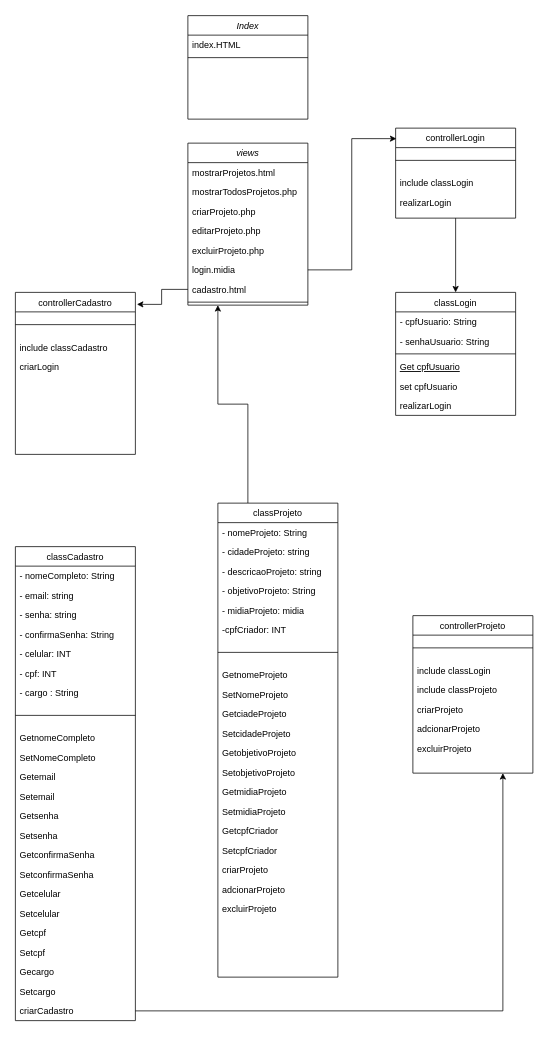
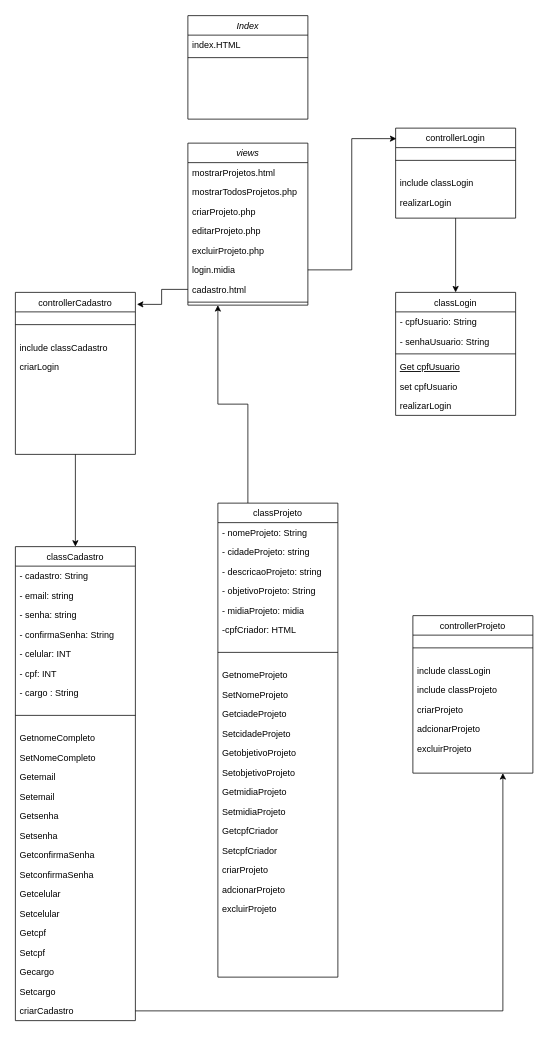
none -> (75, 498)
(69, 576) -> (60, 576)
(259, 630) -> (261, 630)
